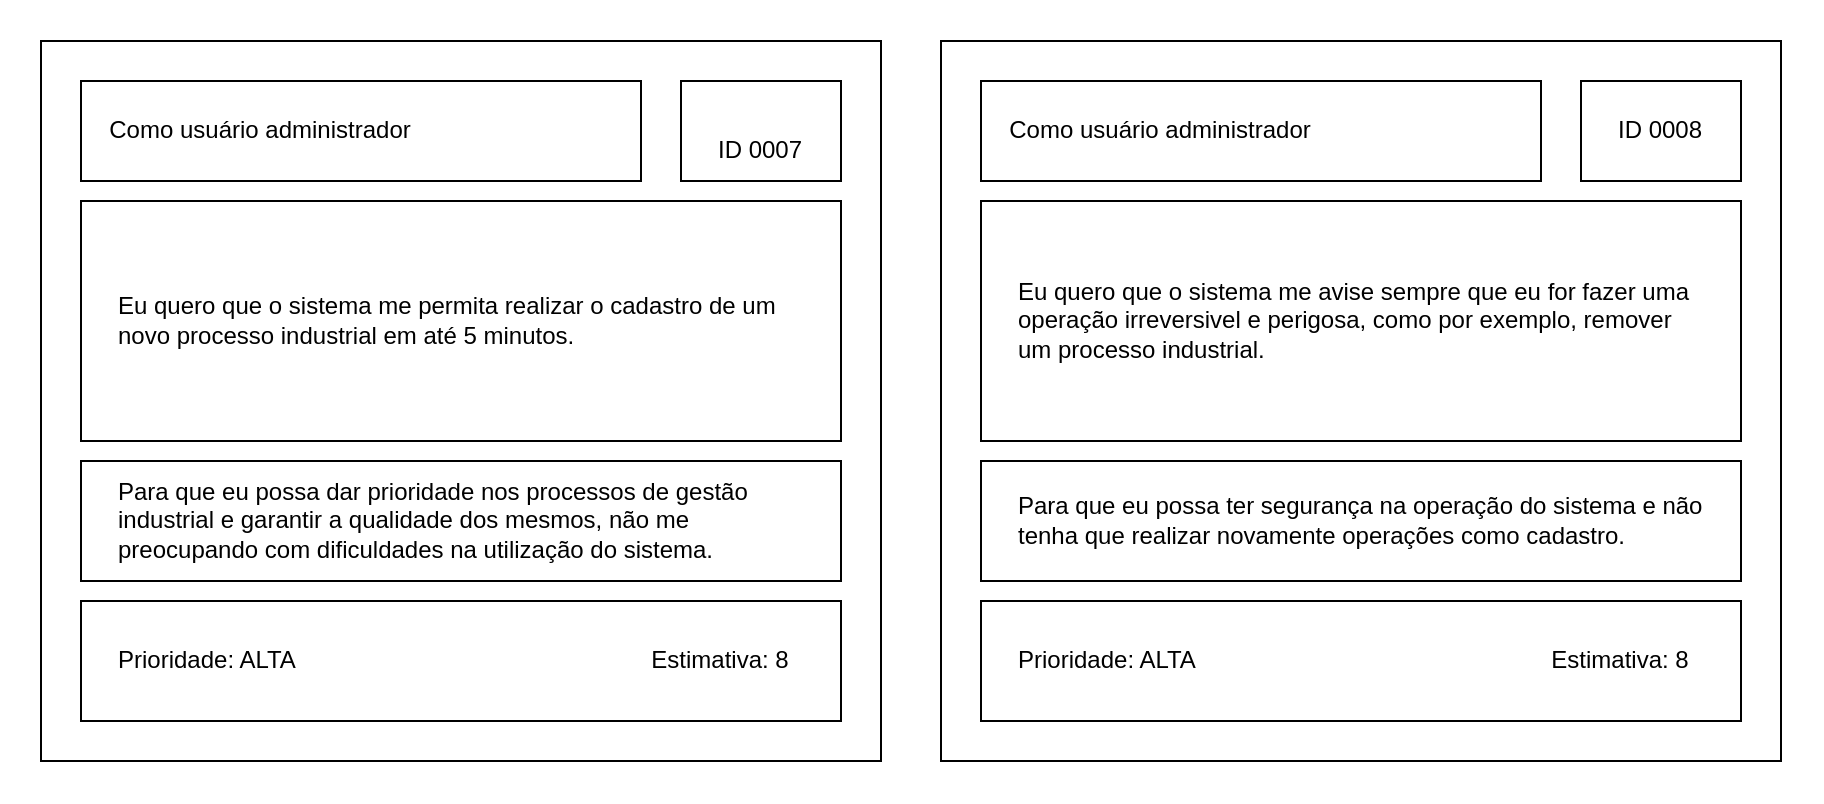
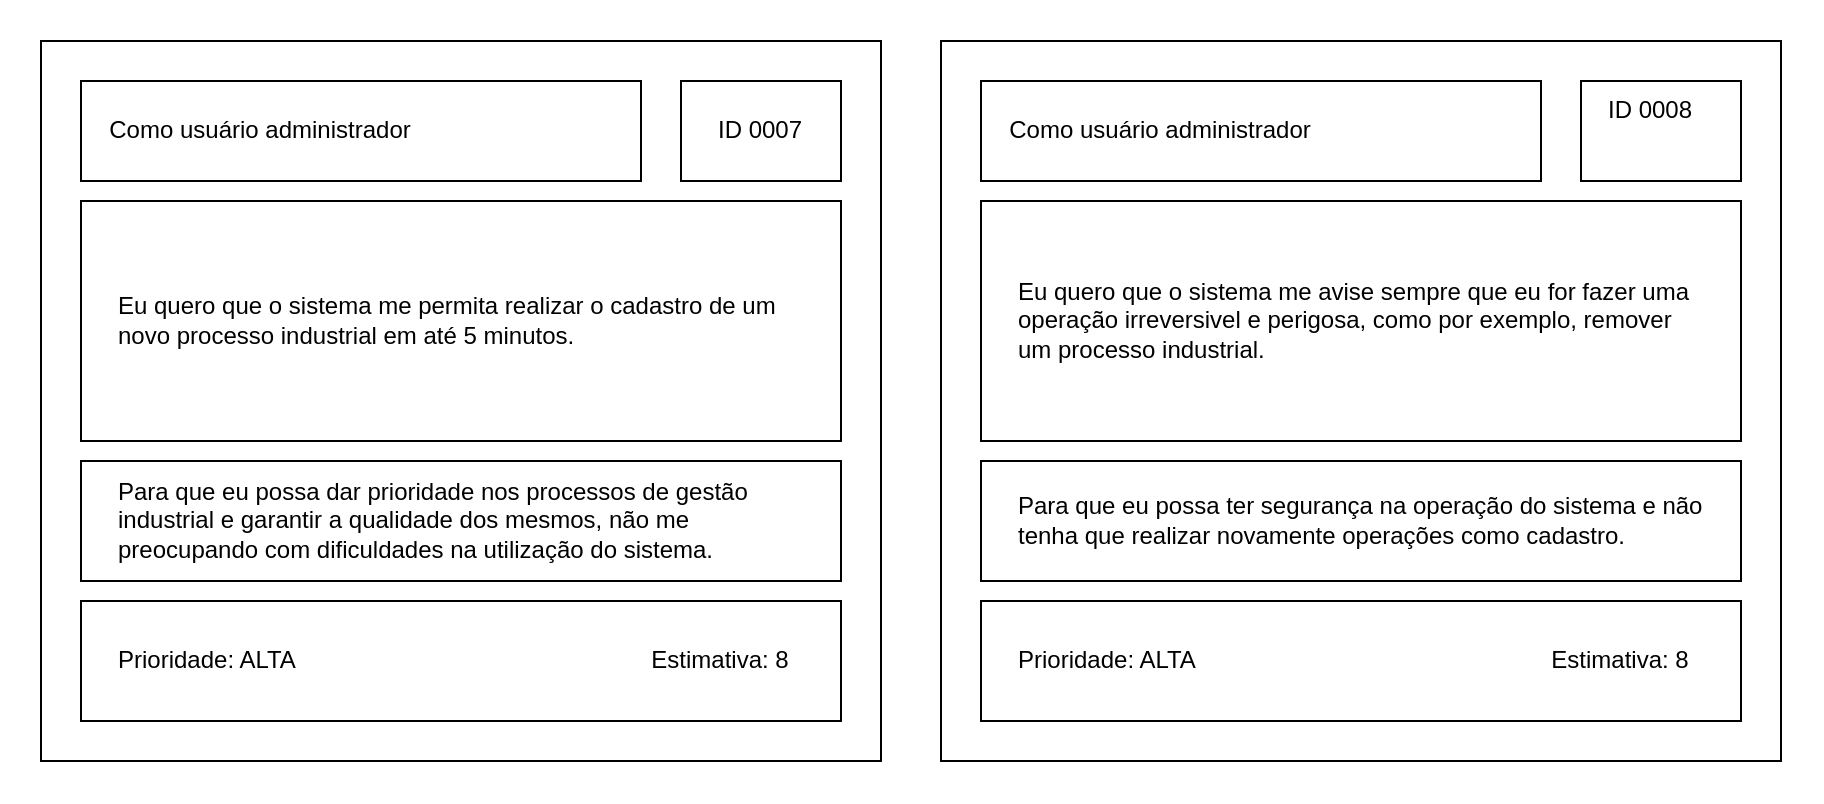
(1661, 131) -> (1651, 111)
(761, 151) -> (761, 131)
